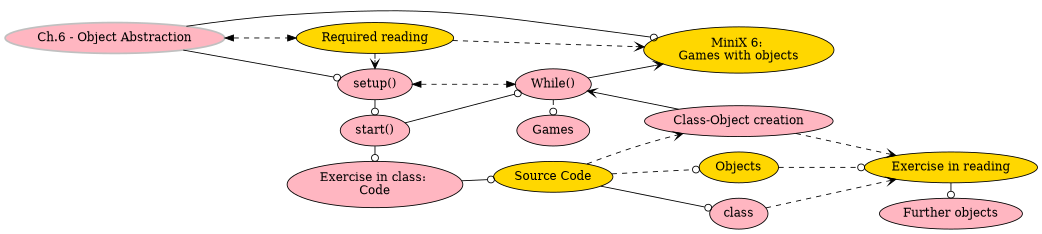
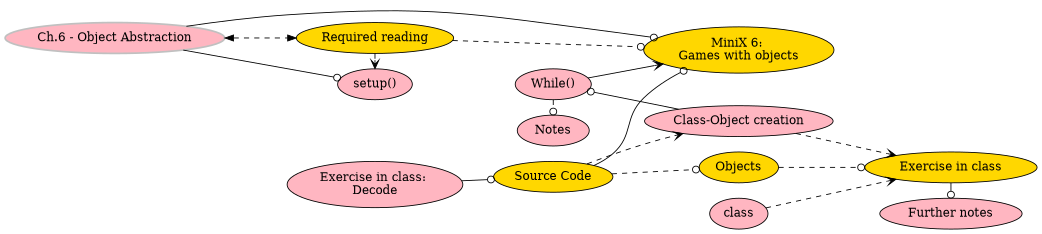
(545, 44) -> (545, 44)
(464, 84) -> none
(636, 101) -> (634, 100)
(375, 131) -> none
(553, 131) -> (553, 131)
(951, 167) -> (951, 167)
(375, 185) -> (375, 185)
(653, 197) -> (632, 115)
(951, 214) -> (951, 214)
